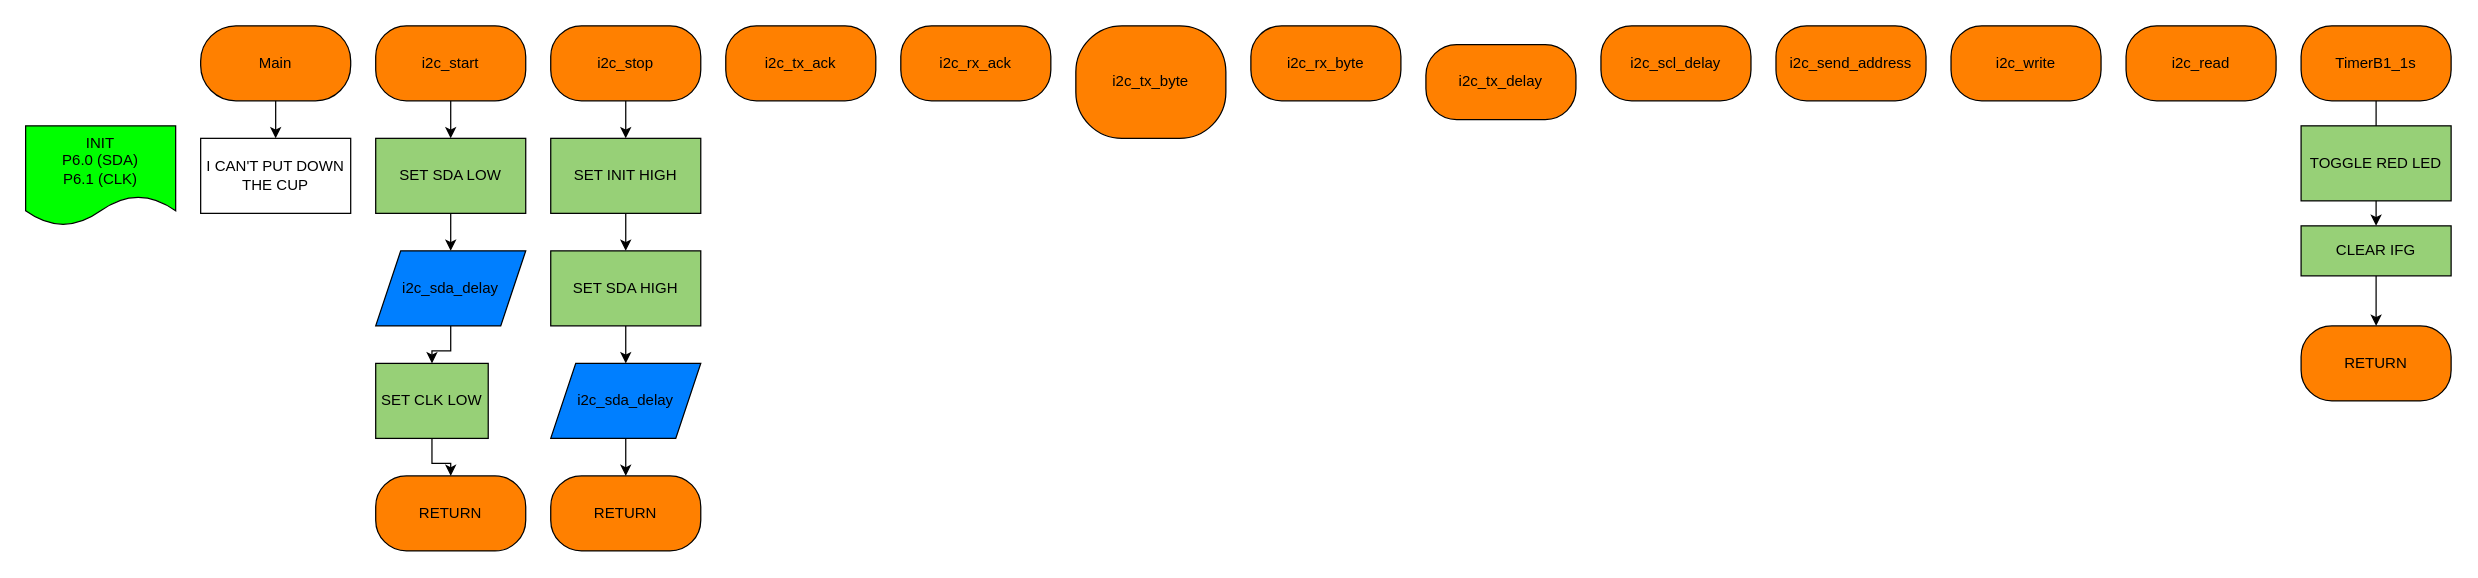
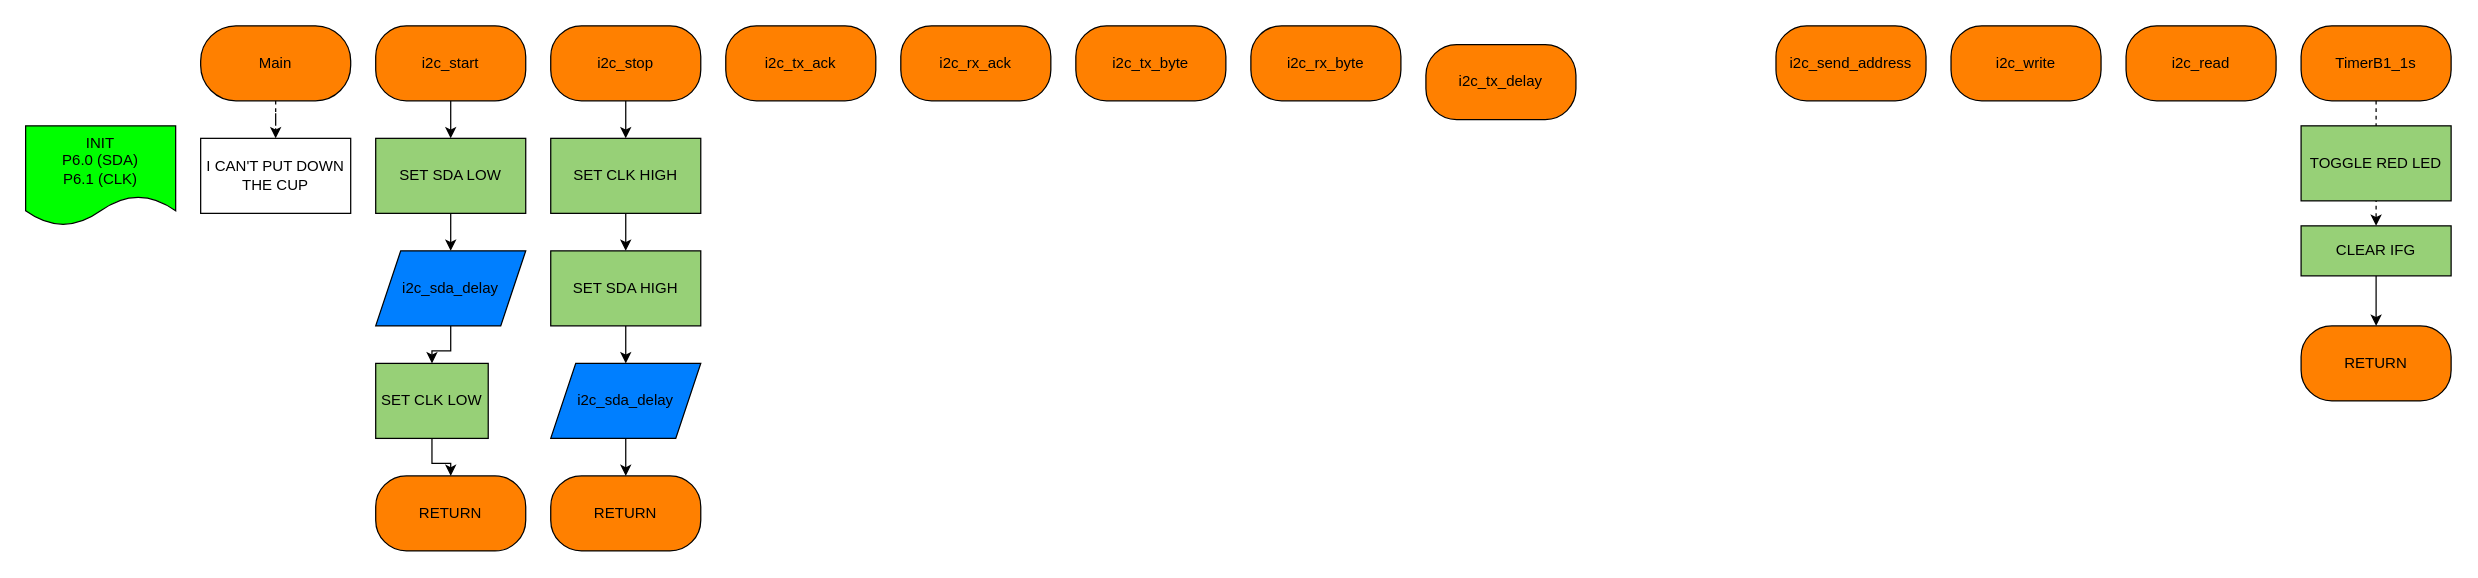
(1676, 63) -> none
(1151, 82) -> (1151, 63)
(276, 108) -> (276, 108)
(2376, 113) -> (2376, 113)
(626, 176) -> (626, 176)
